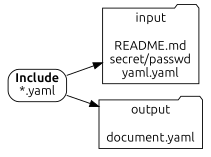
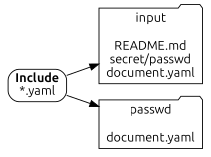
(151, 46) -> (151, 46)
(151, 124) -> (151, 124)
